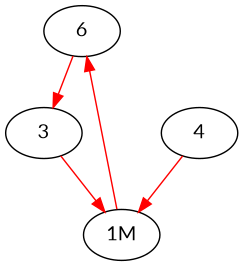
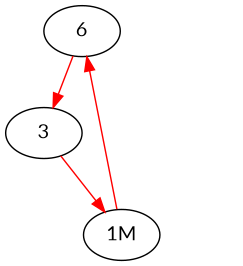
(200, 133) -> none
